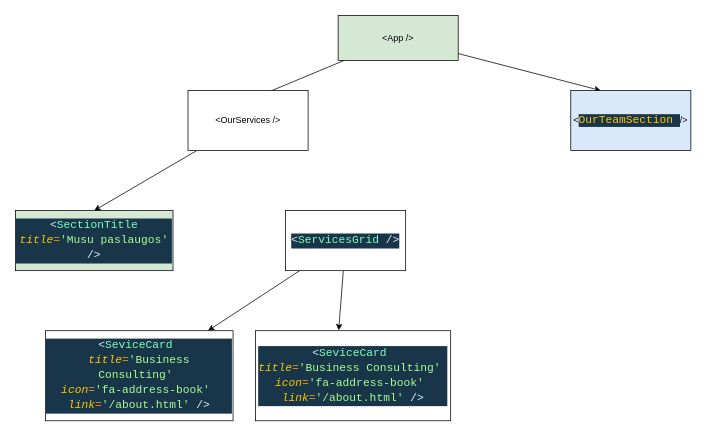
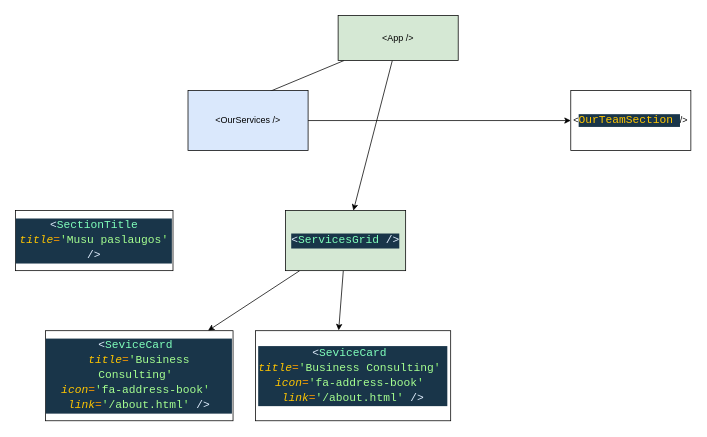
(527, 71) -> (373, 133)
(248, 120) -> (248, 120)
(630, 120) -> (630, 120)
(148, 179) -> (436, 120)
(94, 240) -> (94, 240)
(345, 240) -> (345, 240)
